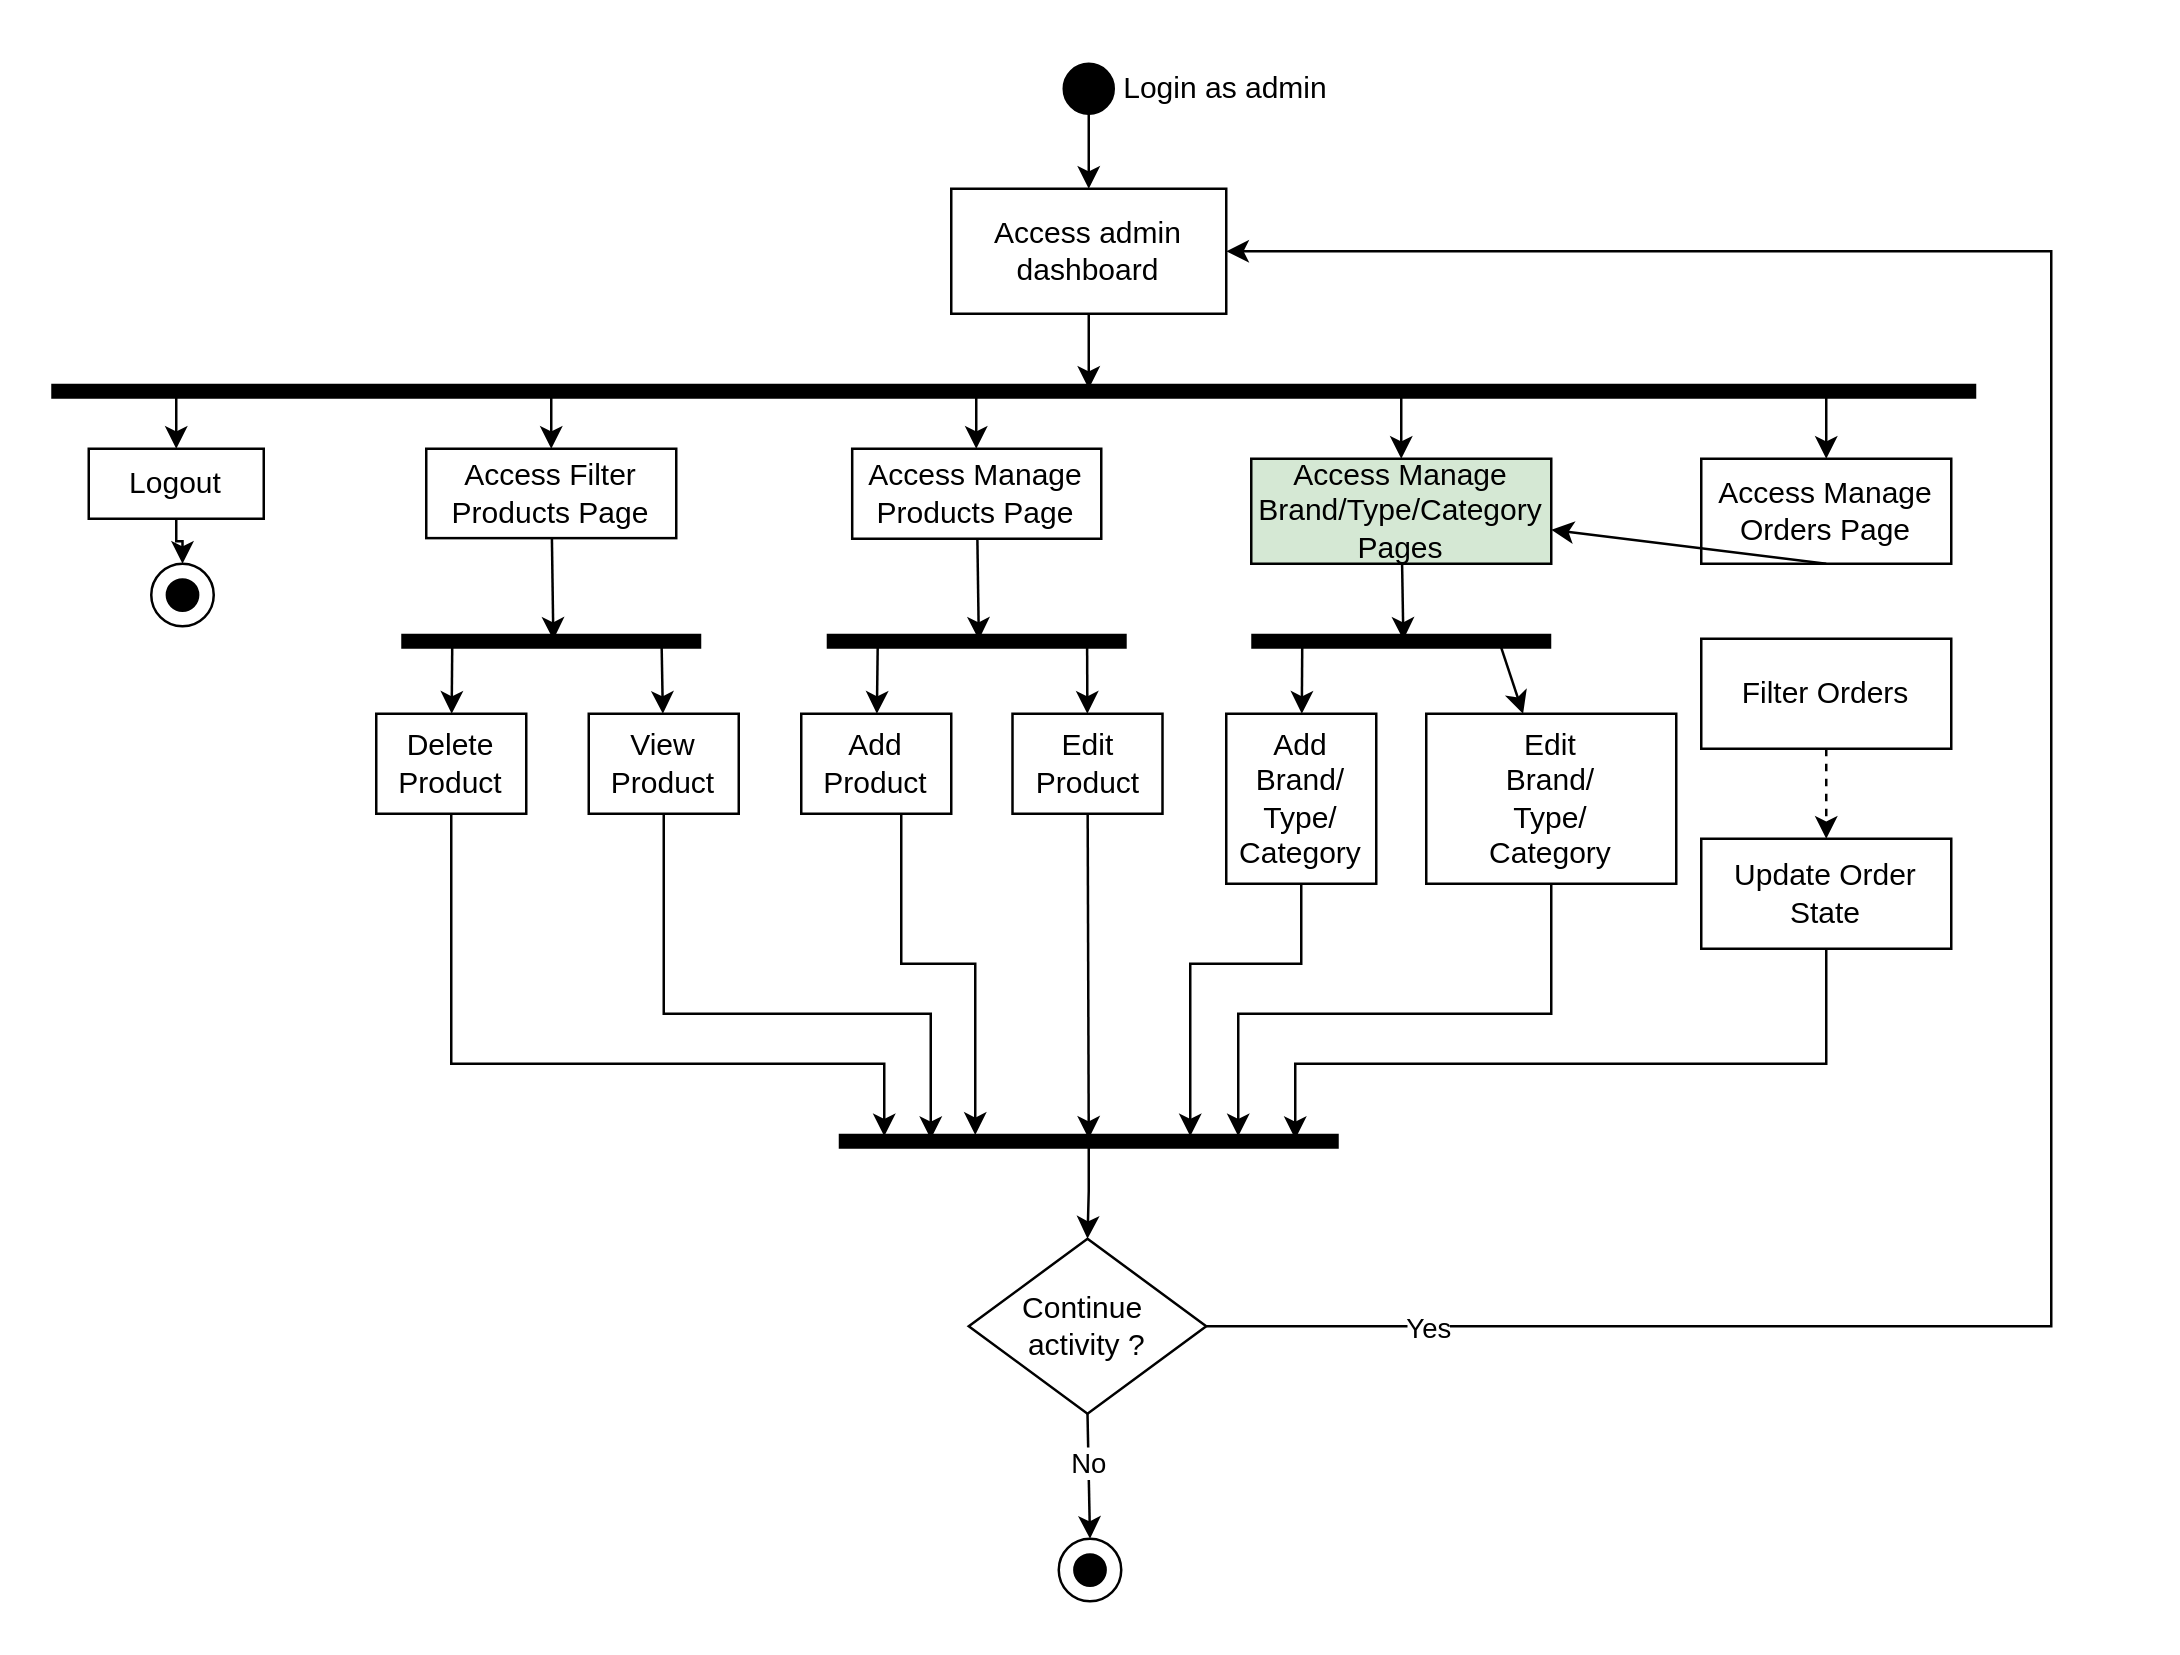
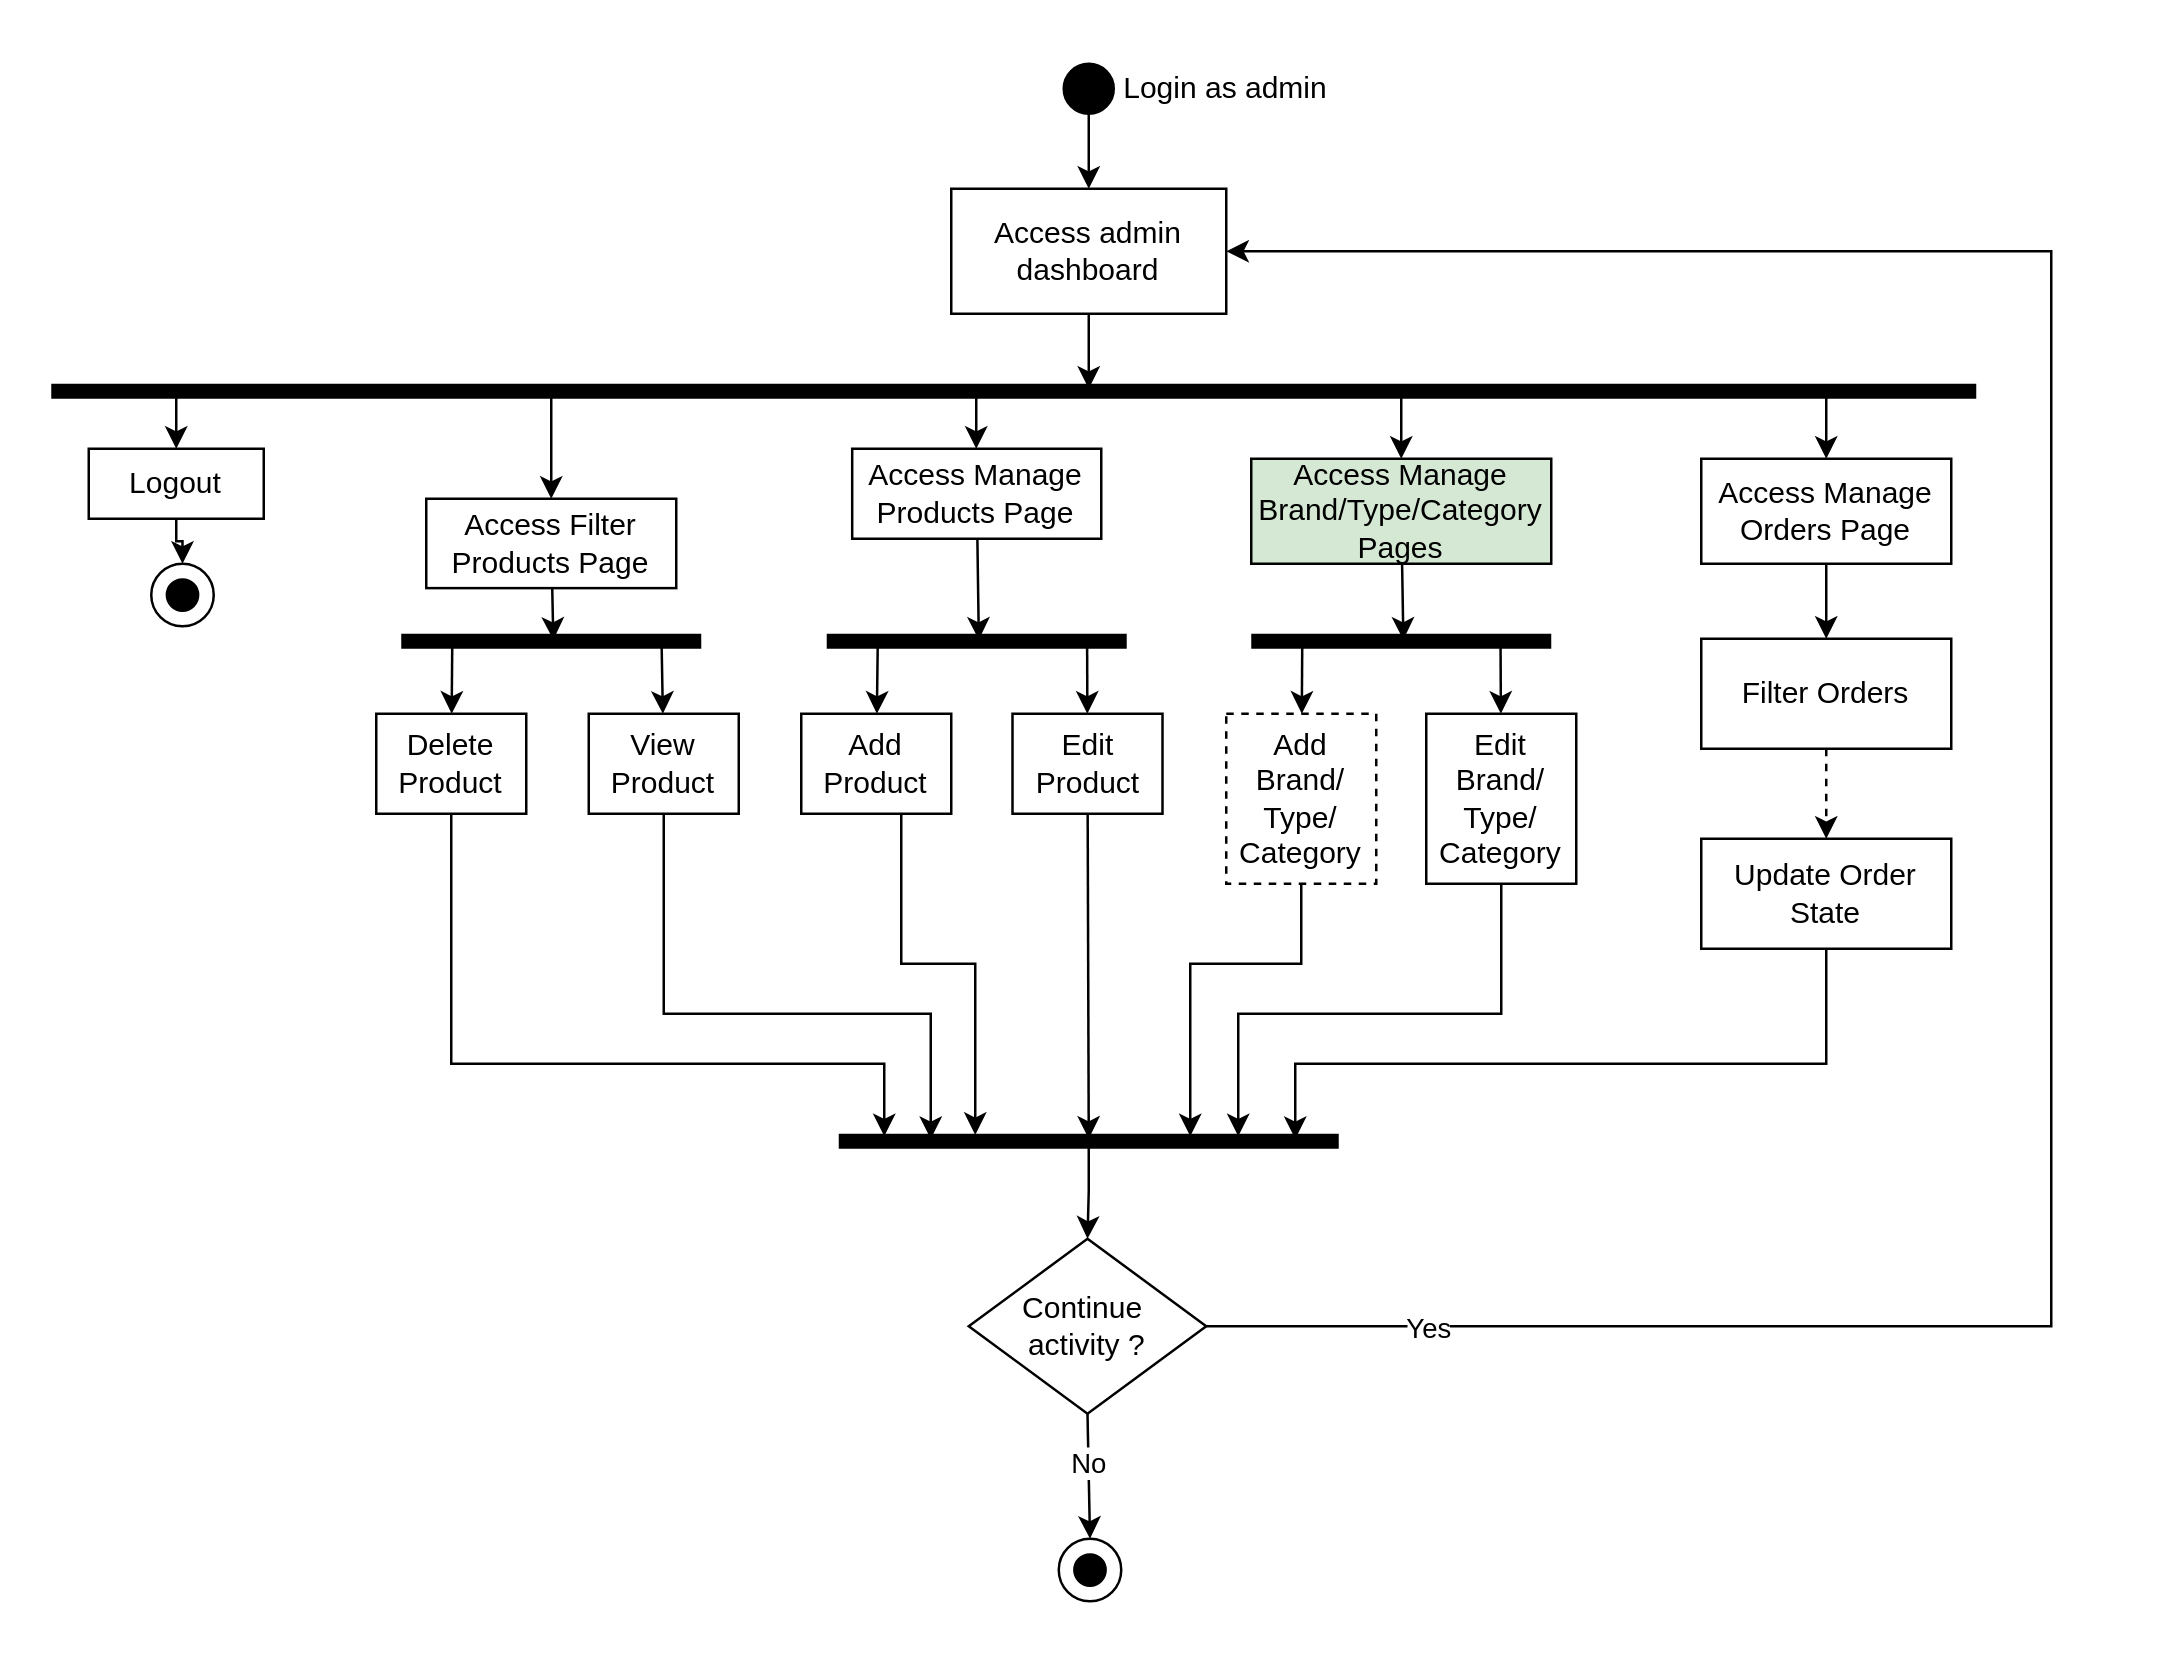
(551, 493) -> (551, 543)
(1697, 548) -> (1826, 593)
(1301, 799) -> (1301, 799)
(1551, 799) -> (1501, 799)
